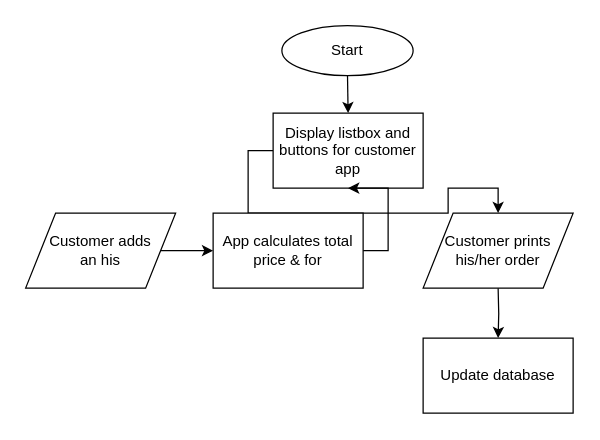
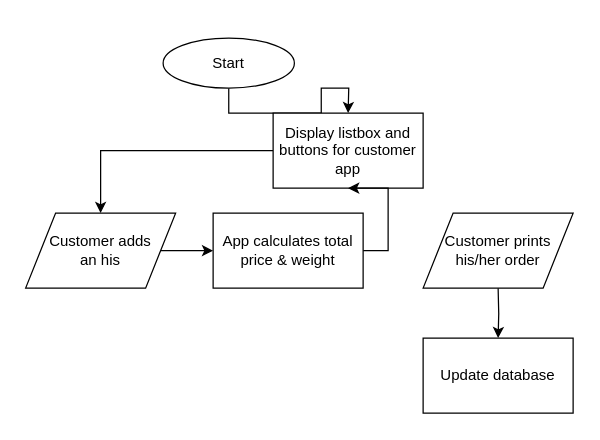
(348, 51) -> (229, 63)
(448, 210) -> (149, 151)
(288, 251) -> (288, 251)
